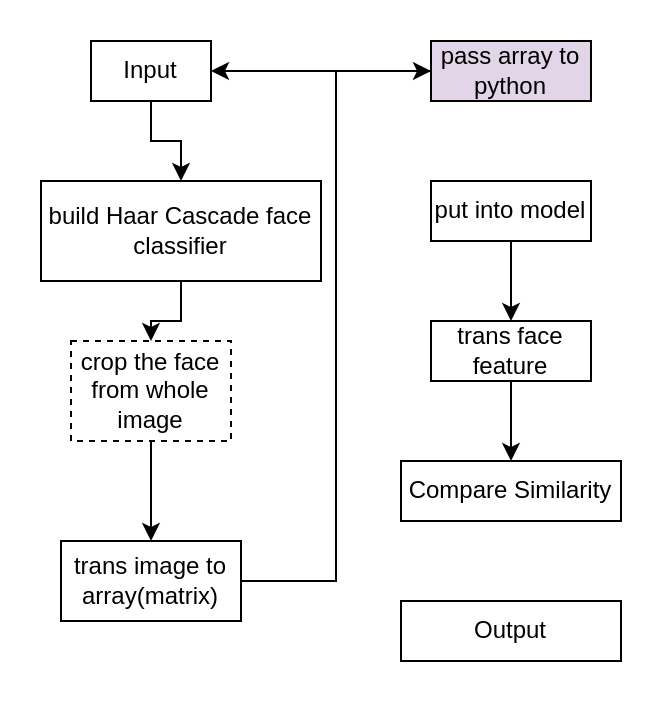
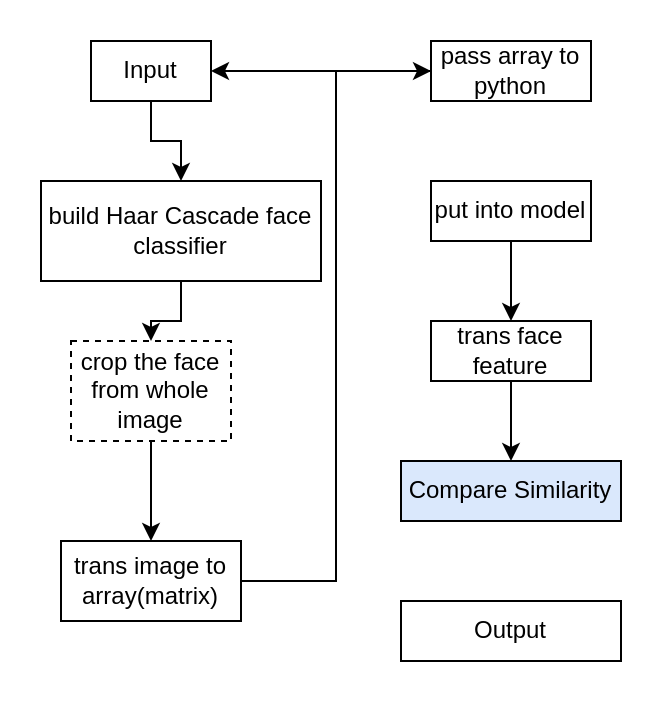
(511, 71) -> (511, 71)
(511, 491) -> (511, 491)
